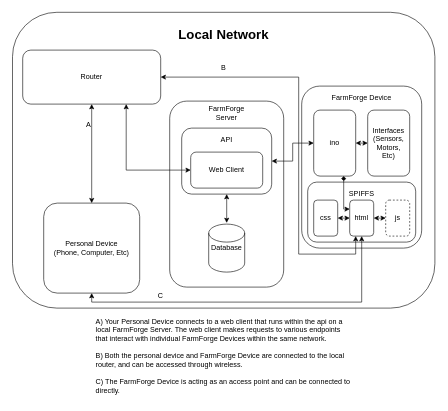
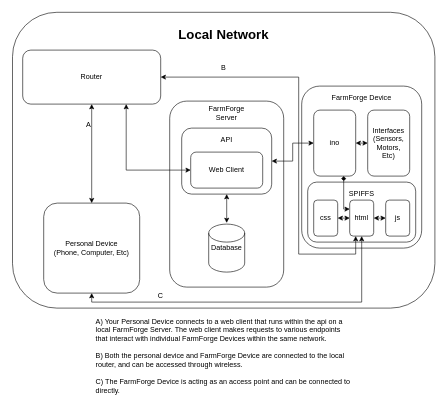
(398, 218) -> (398, 218)
